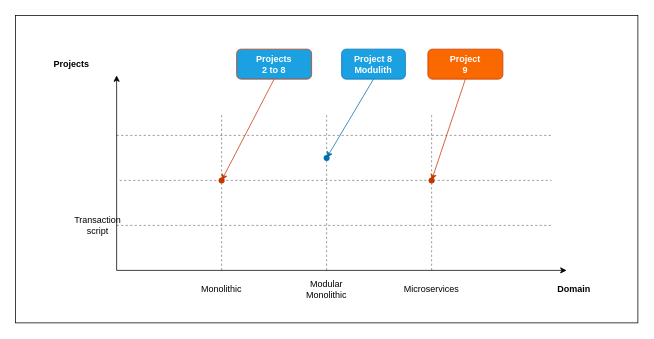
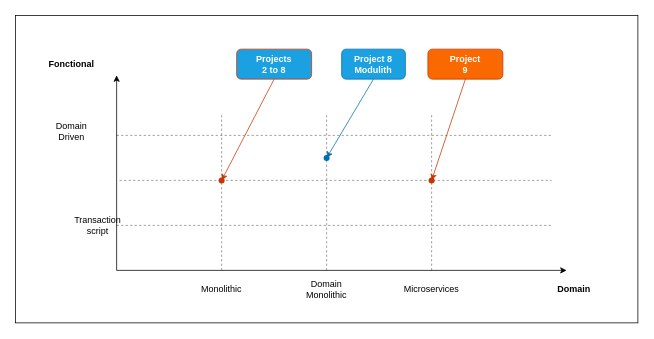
(72, 64) -> (72, 64)
none -> (72, 132)
(327, 289) -> (327, 289)
